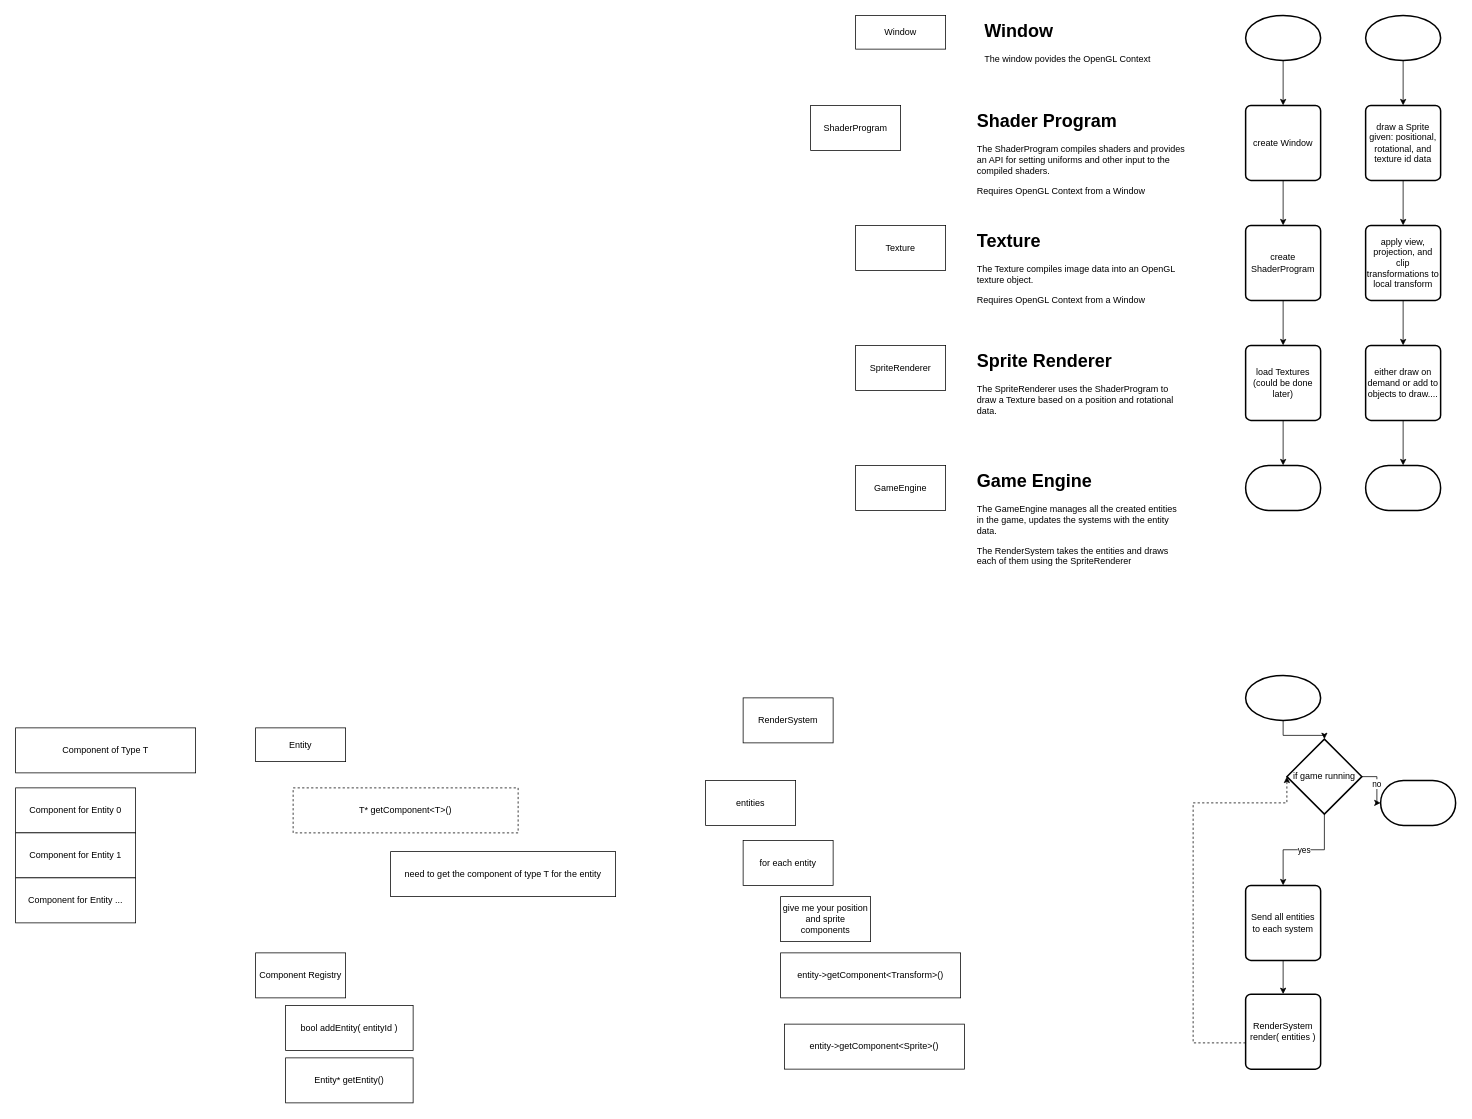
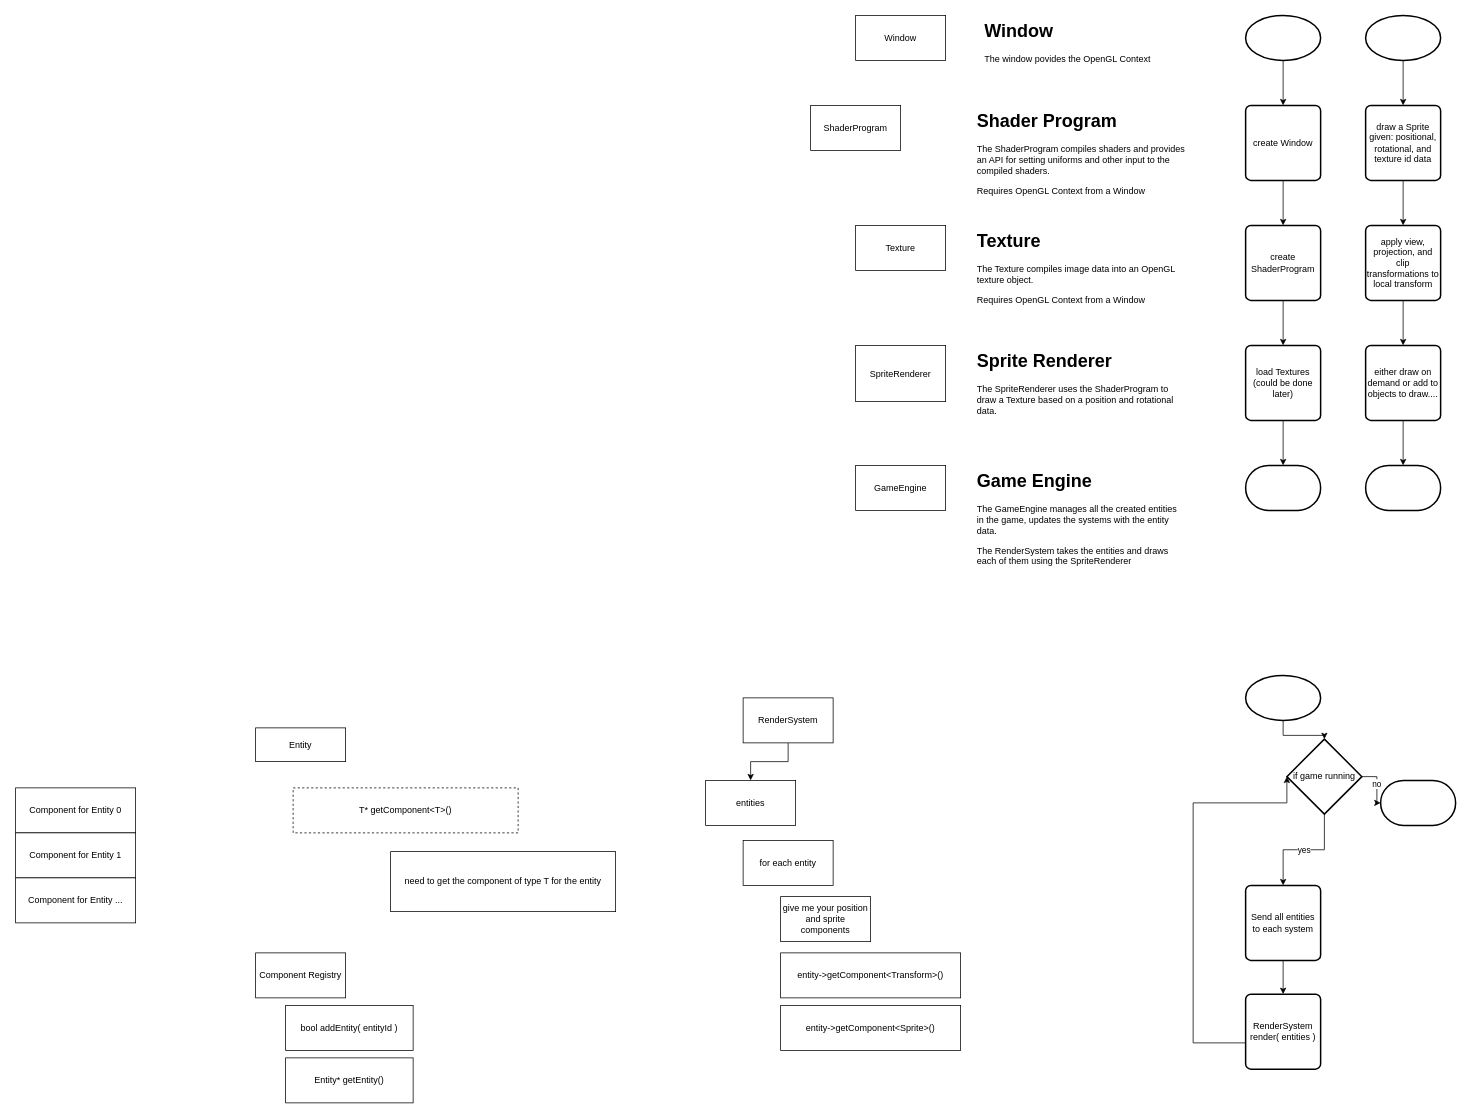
(900, 32) -> (900, 38)
(900, 368) -> (900, 374)
(105, 750) -> none
none -> (764, 762)
(503, 874) -> (503, 882)
(1193, 892) -> (1193, 892)
(874, 1047) -> (870, 1028)
